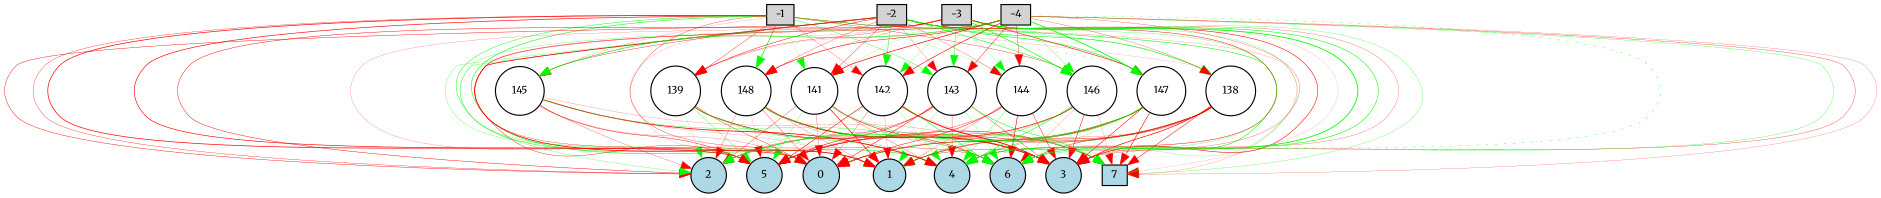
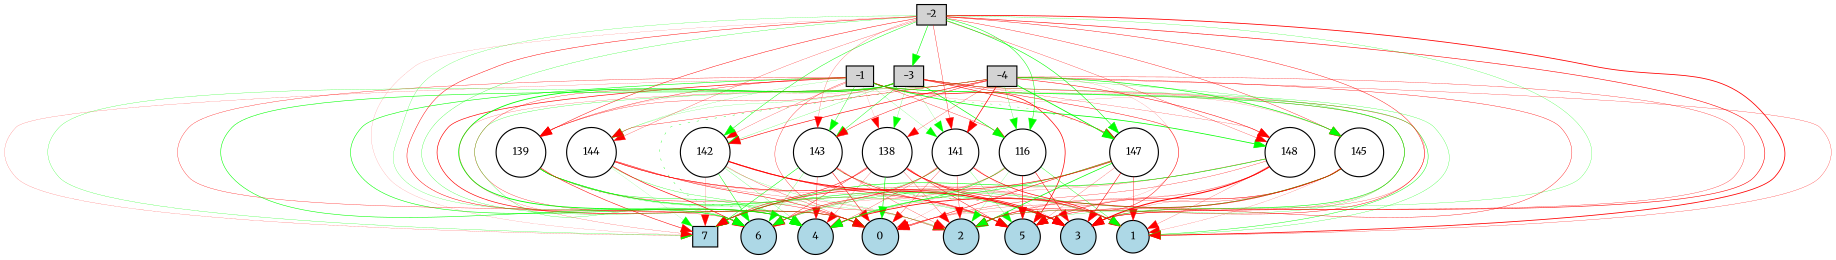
(1056, 37) -> (922, 40)
(1092, 91) -> (1023, 152)
(1006, 132) -> (944, 198)
(934, 137) -> (1014, 194)
